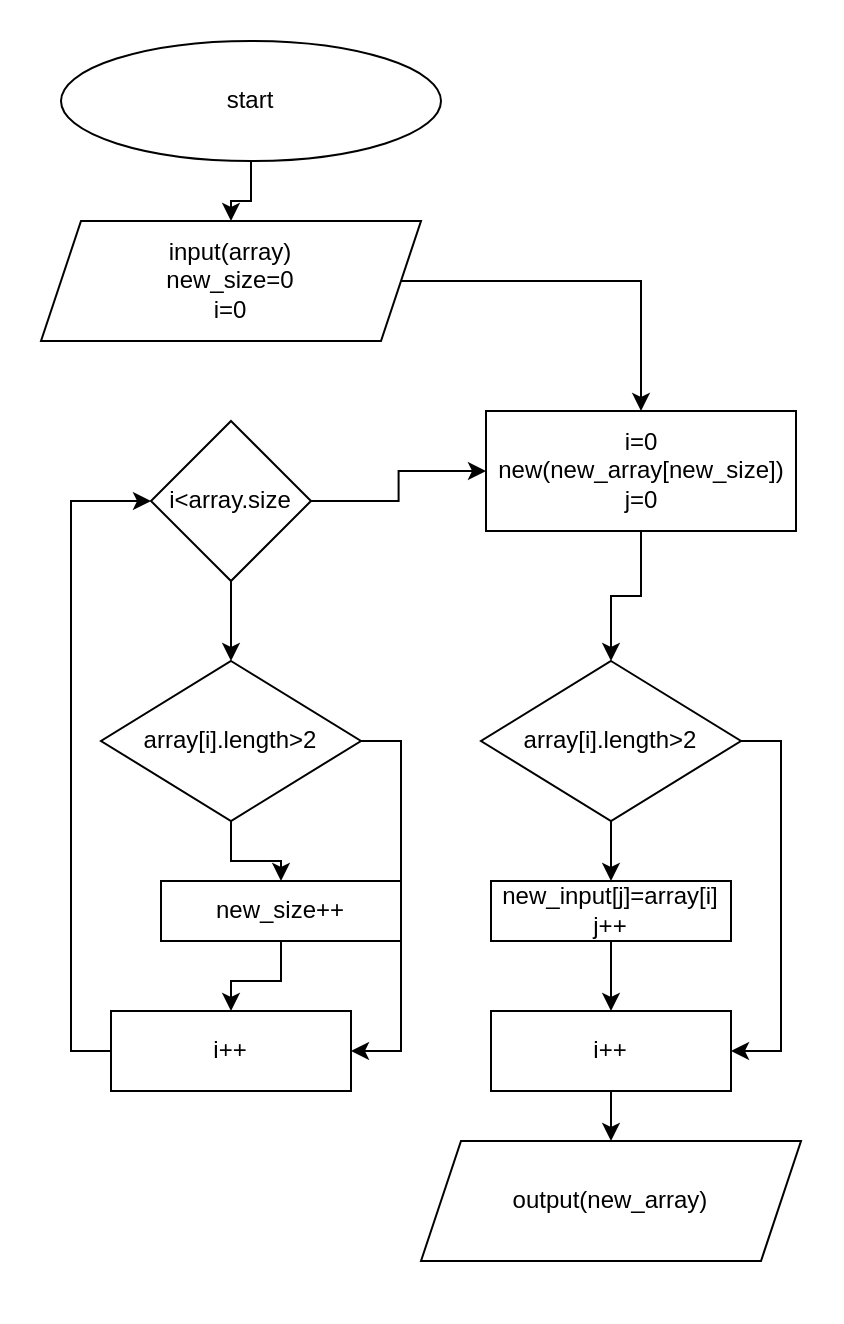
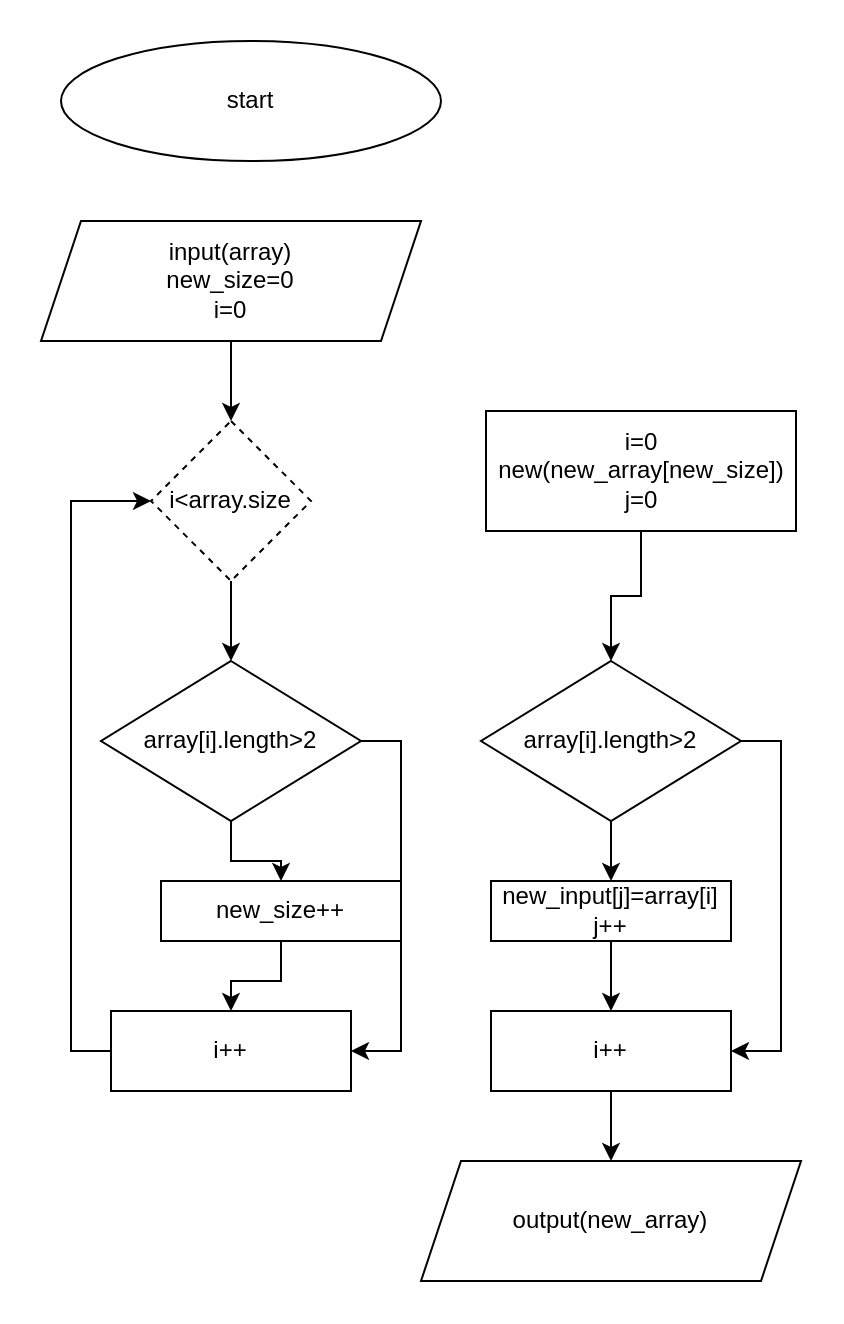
(251, 194) -> none
(579, 281) -> (231, 374)
(399, 493) -> none
(231, 501) -> (231, 501)
(611, 1201) -> (611, 1221)
